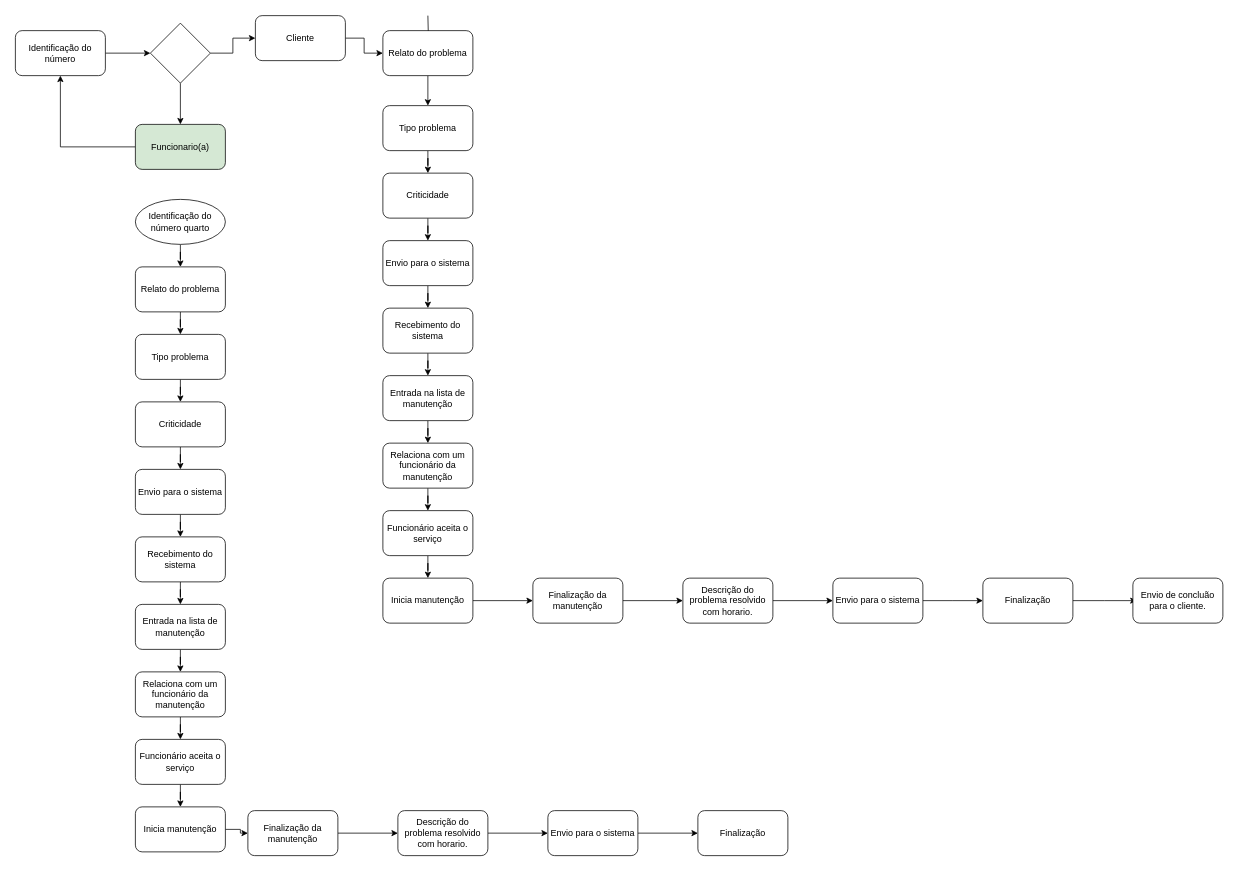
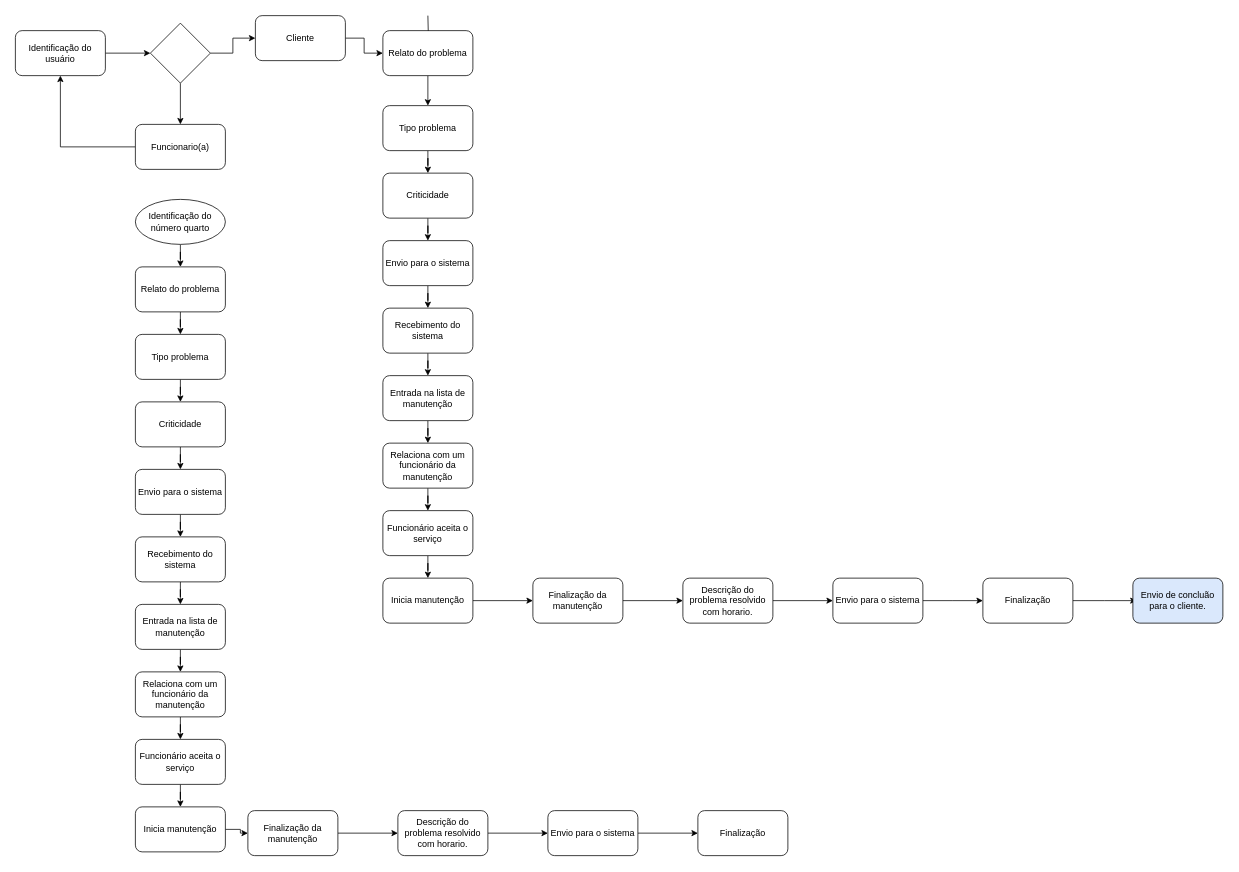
(60, 53) -> (60, 53)
(180, 147) -> (180, 147)
(1178, 600) -> (1178, 600)
